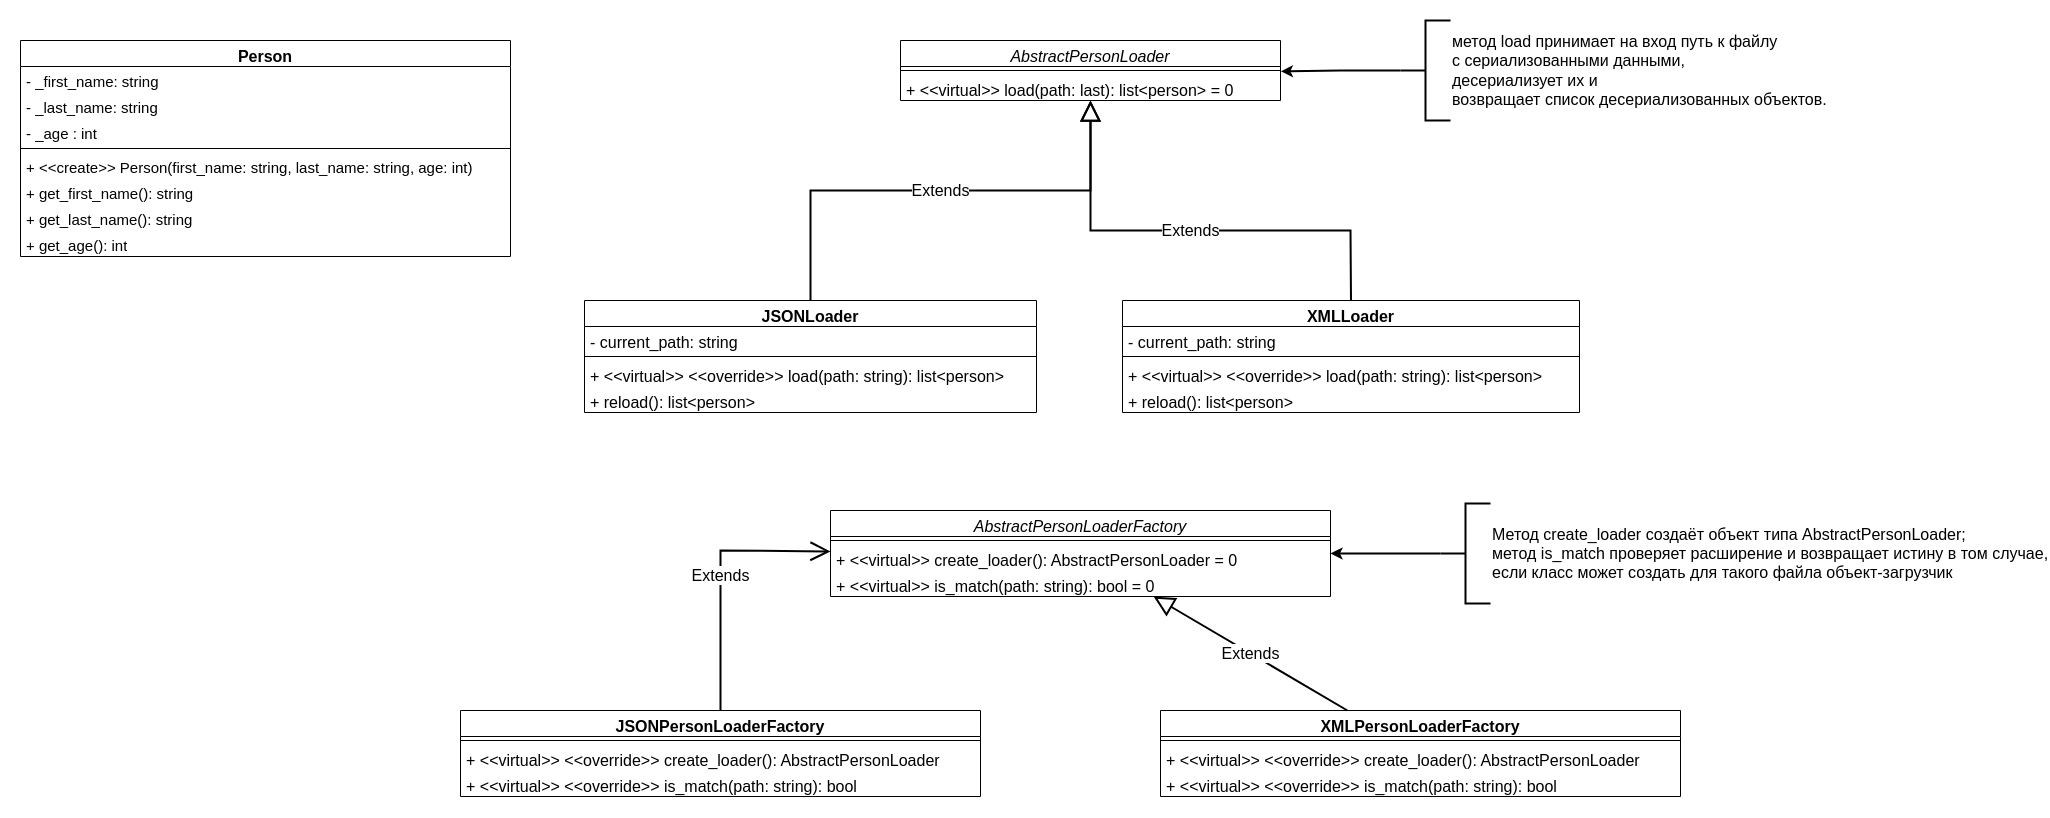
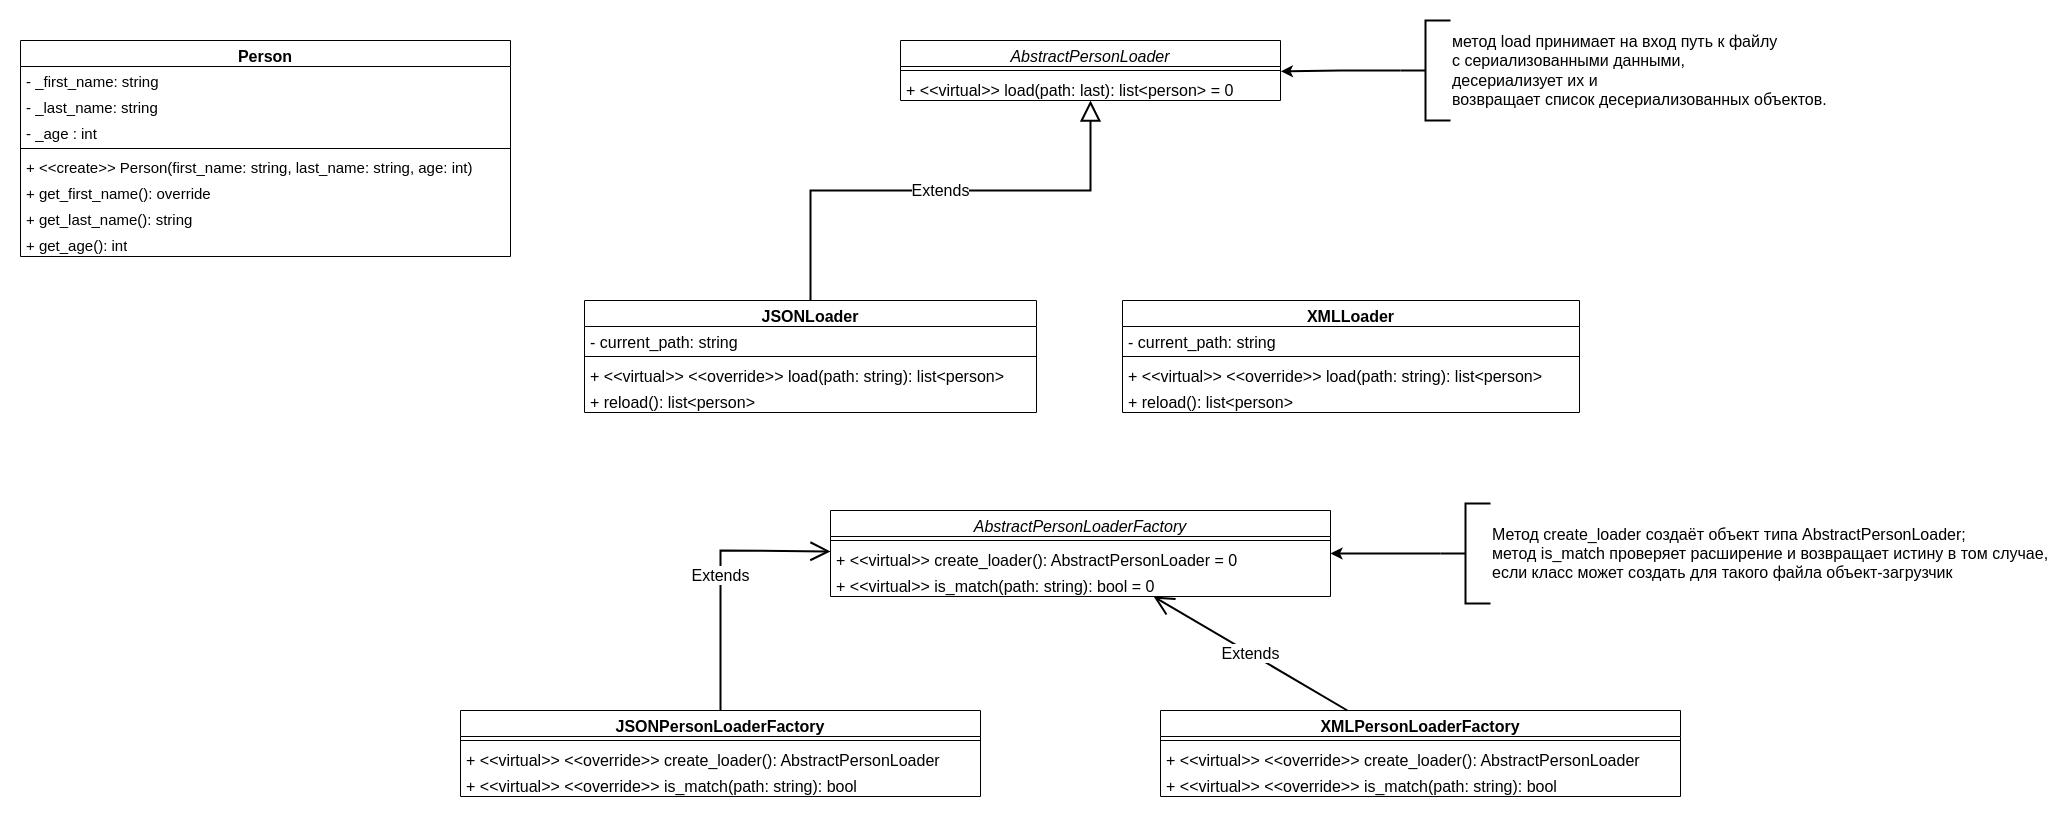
(126, 195) -> (134, 195)
(1237, 231) -> none
(1172, 607) -> (1165, 603)
